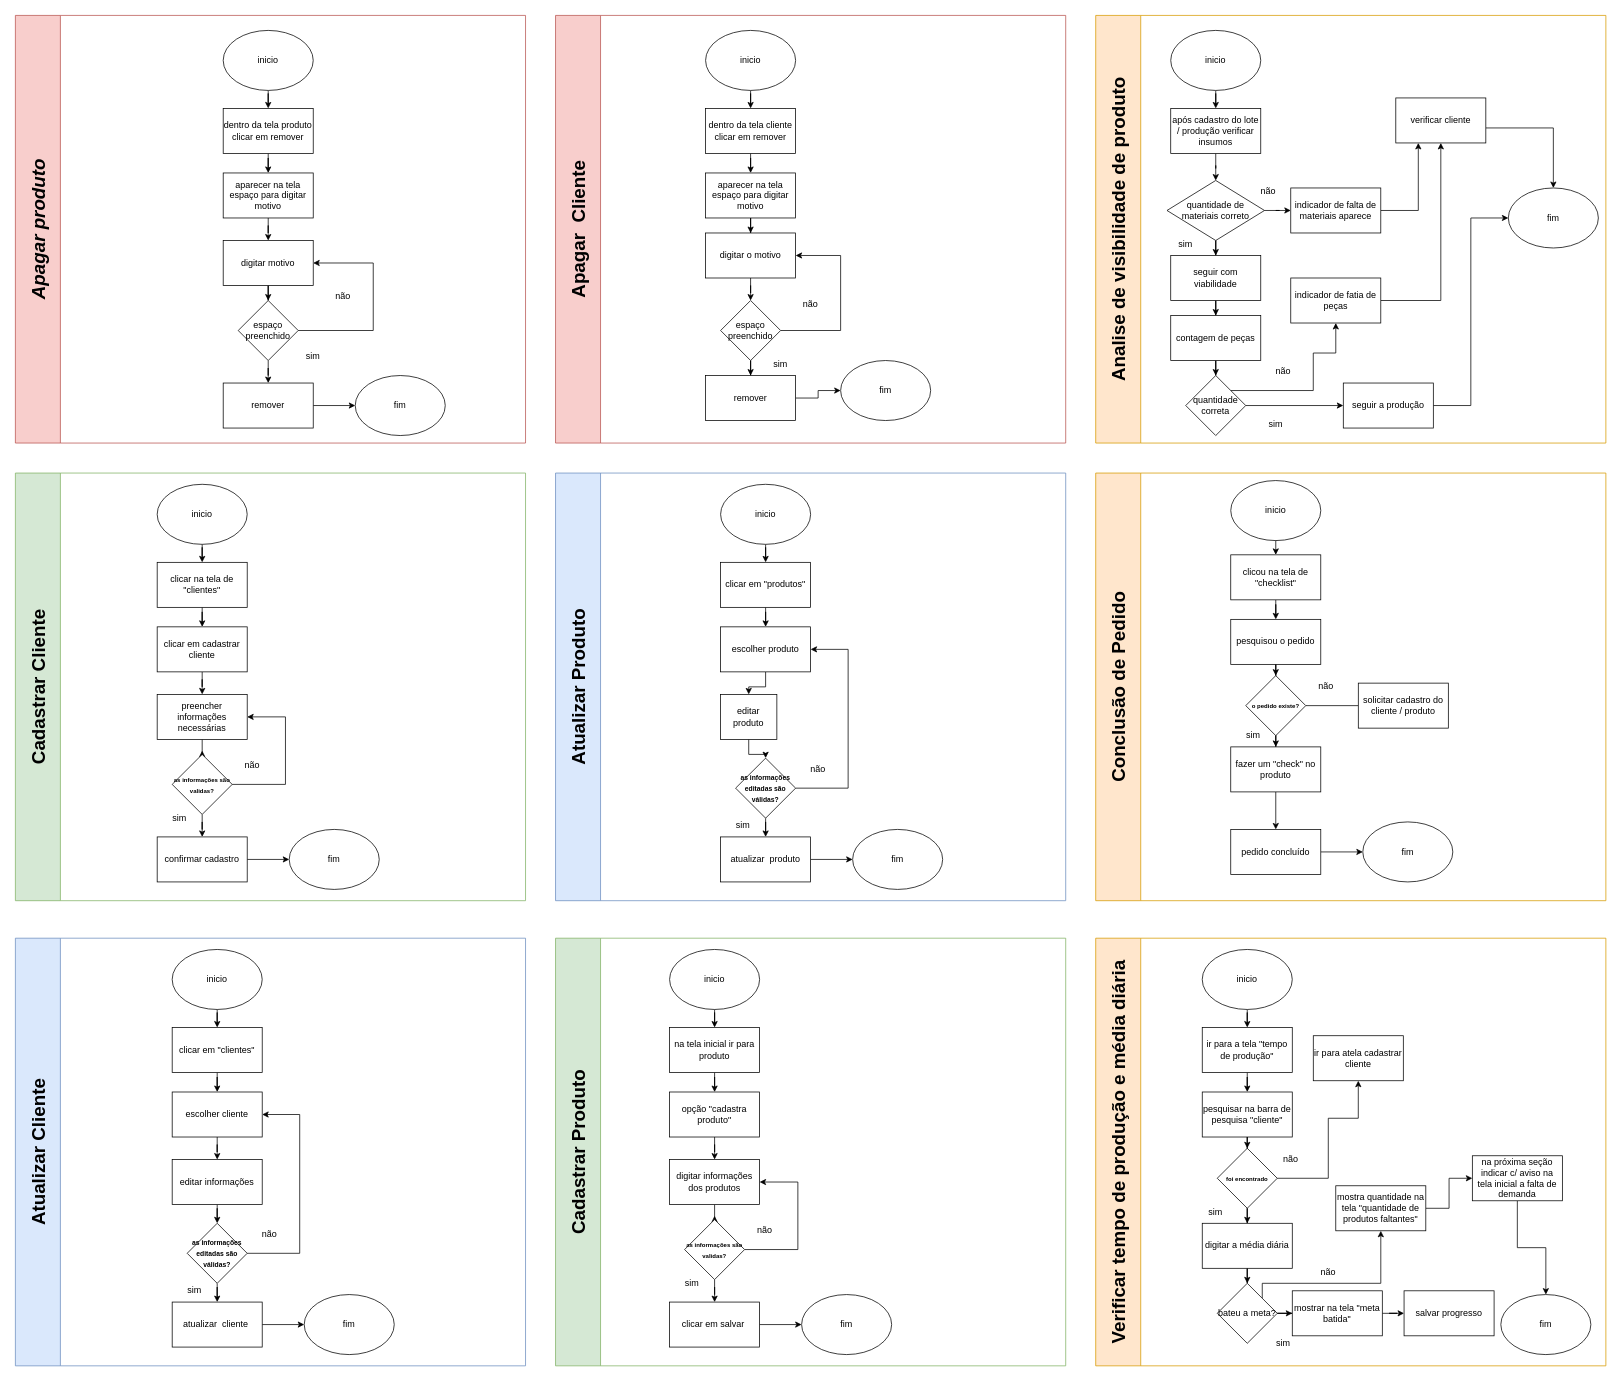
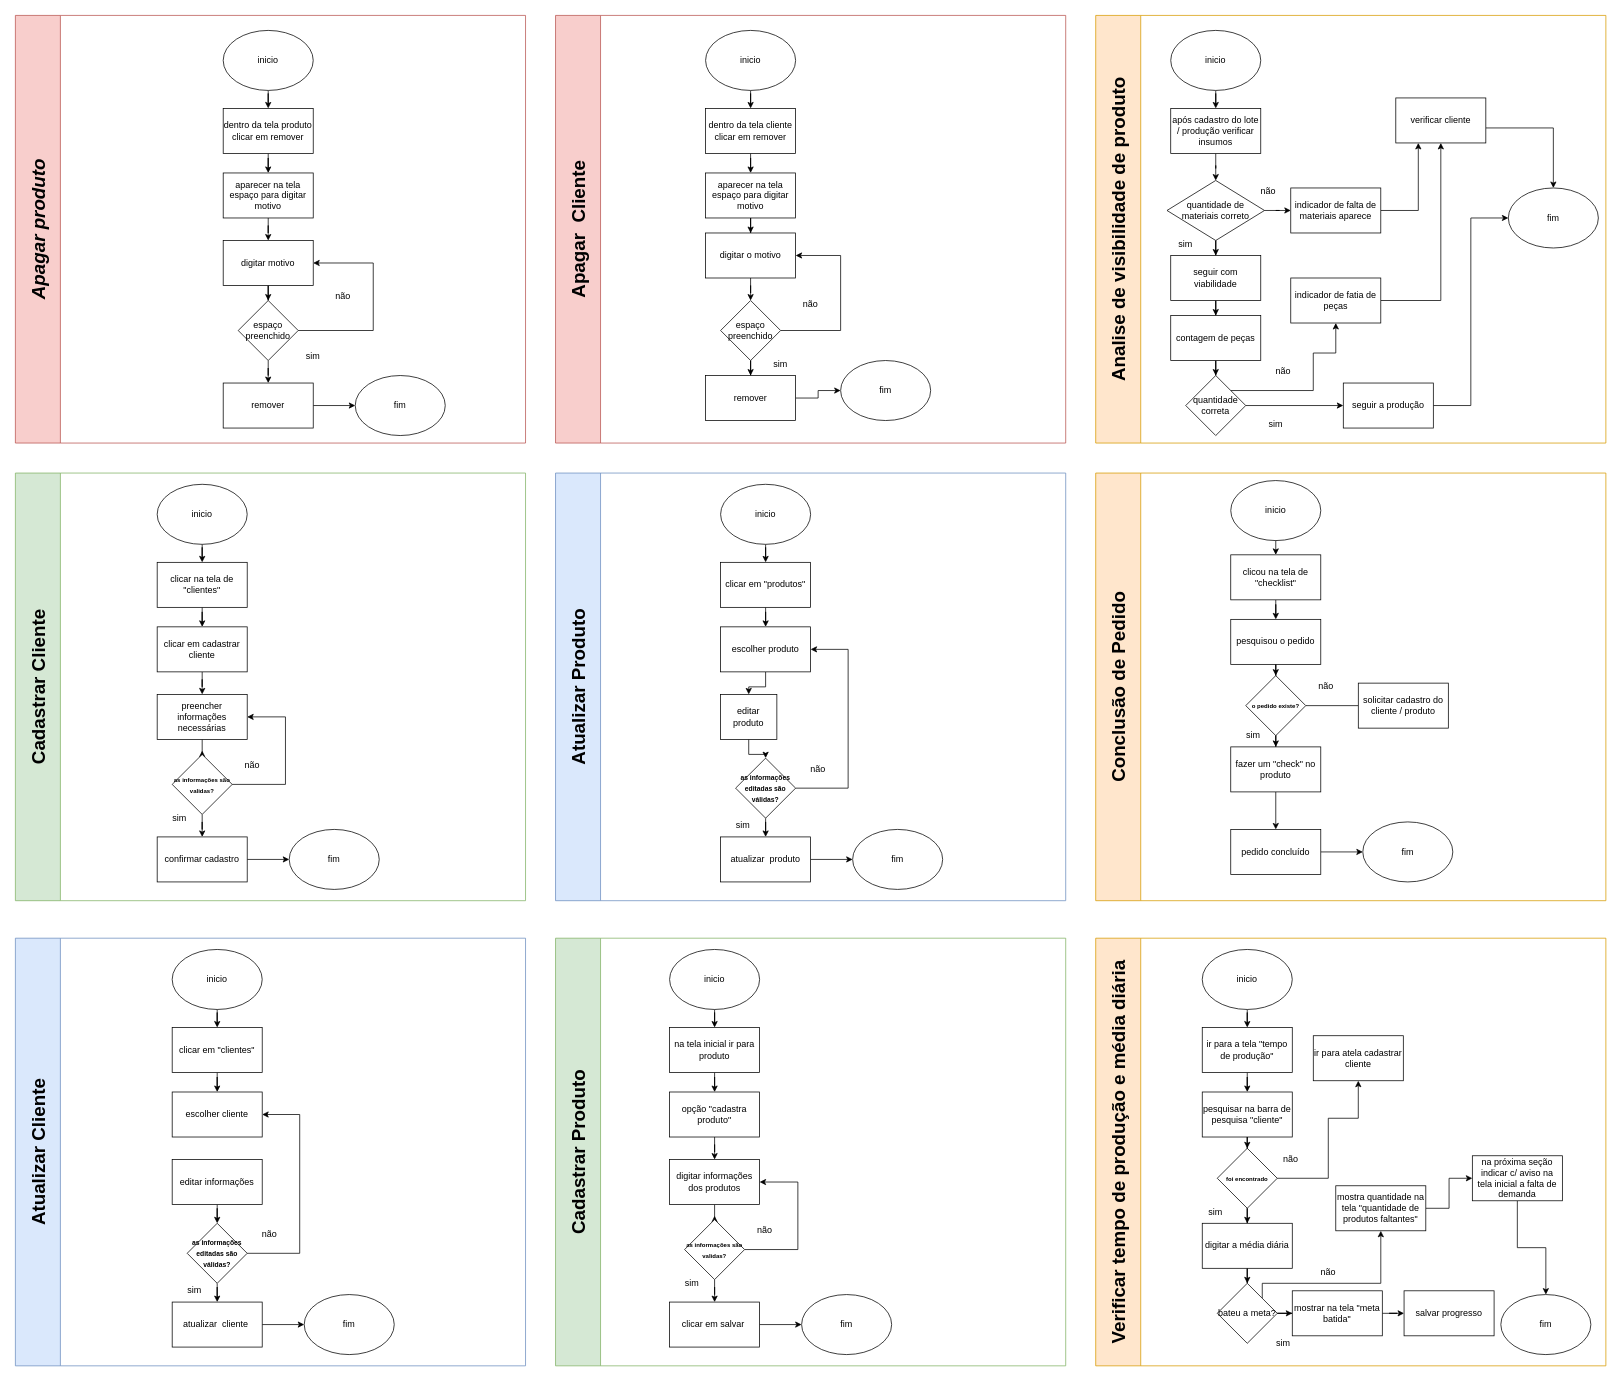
(217, 1151) -> none
